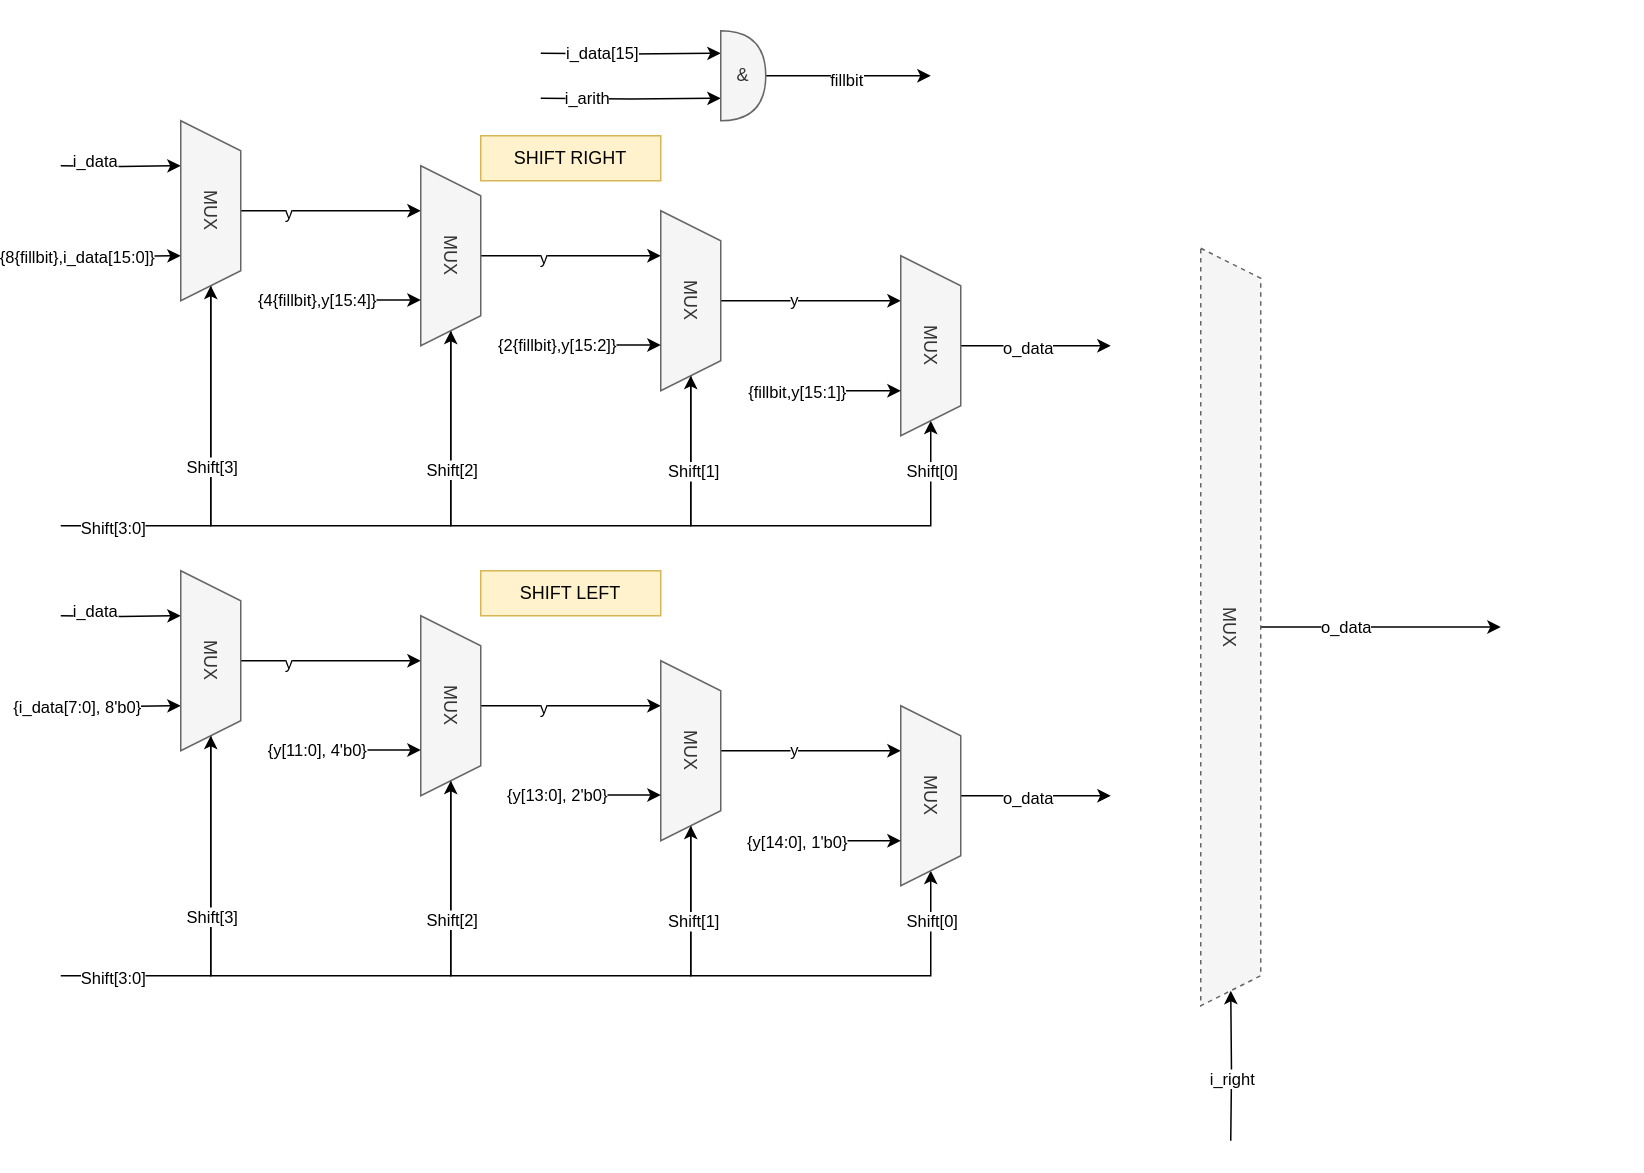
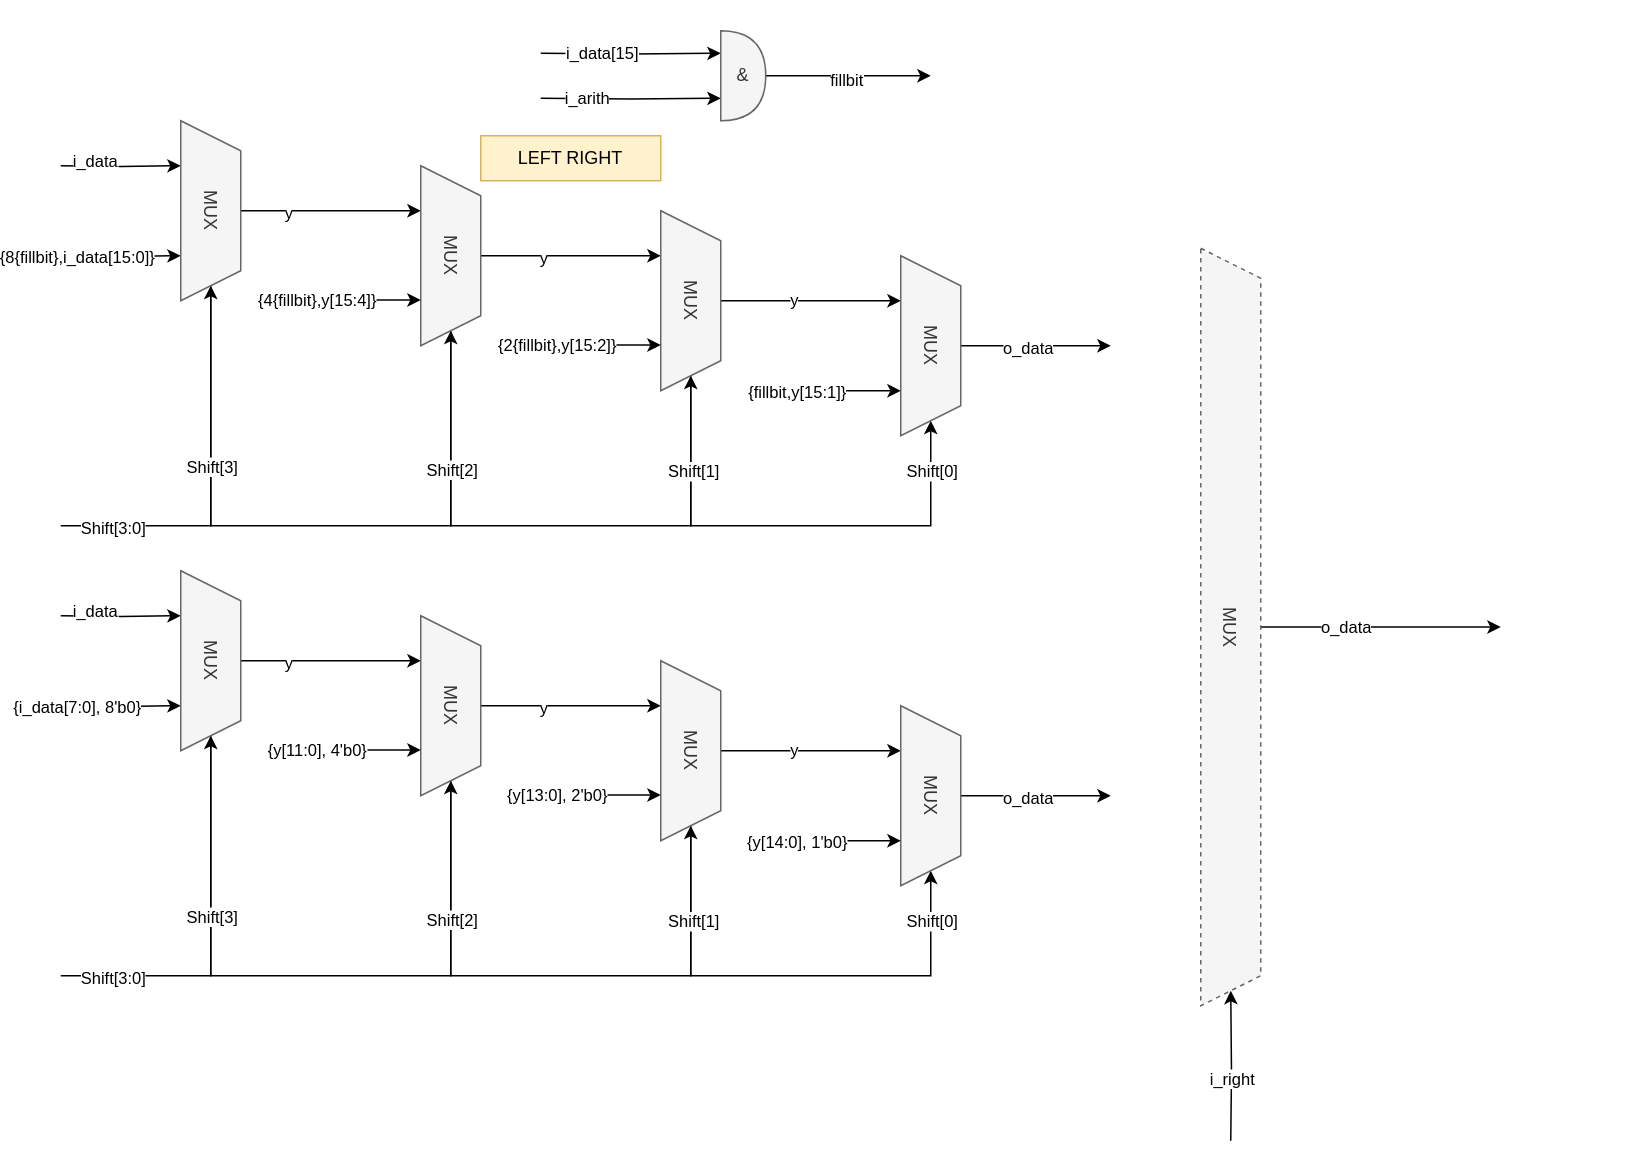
(571, 158) -> (571, 158)
(571, 593) -> none
